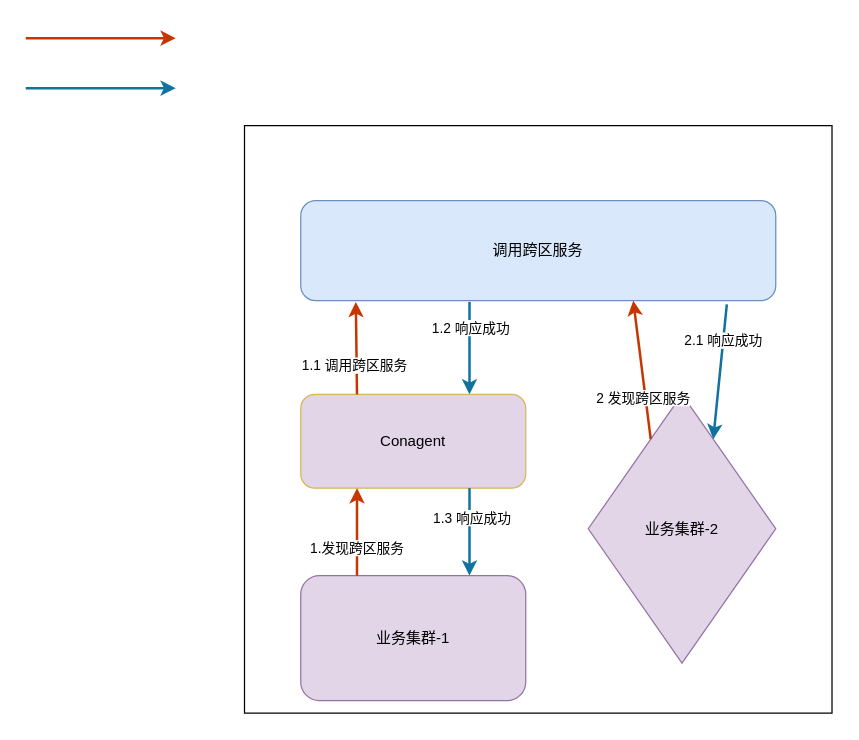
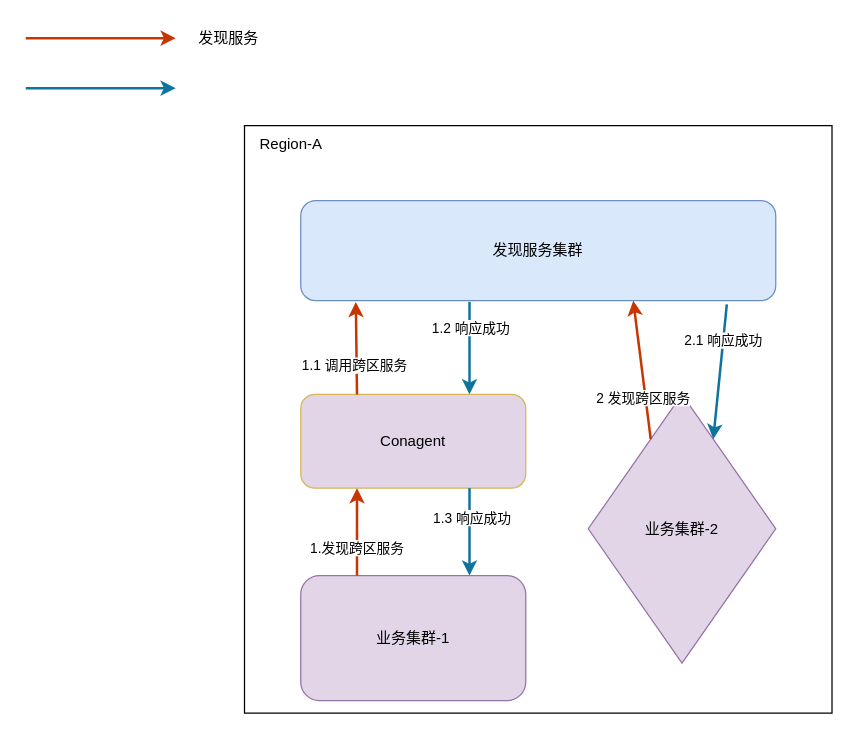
none -> (229, 38)
none -> (291, 144)
(538, 251) -> (538, 251)
